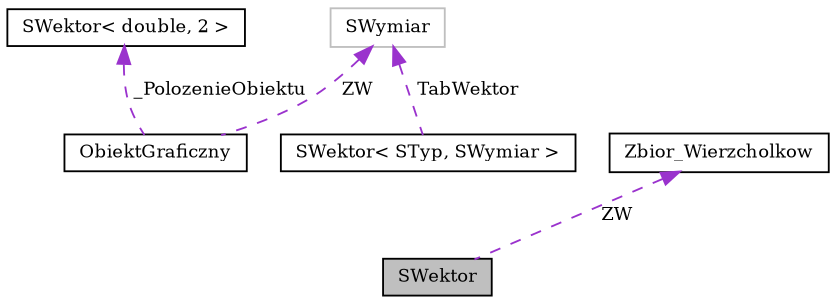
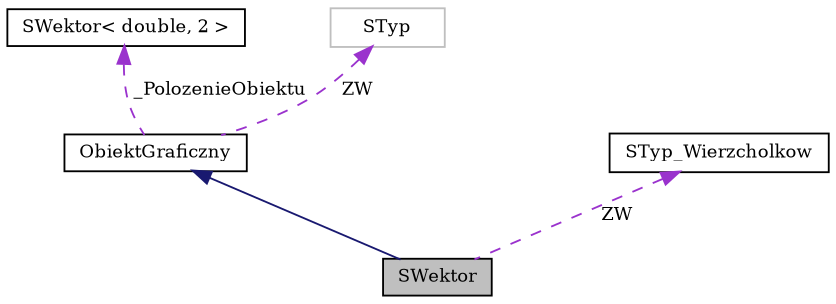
(388, 28) -> (388, 28)
(428, 153) -> none
(719, 153) -> (719, 153)
none -> (305, 219)
